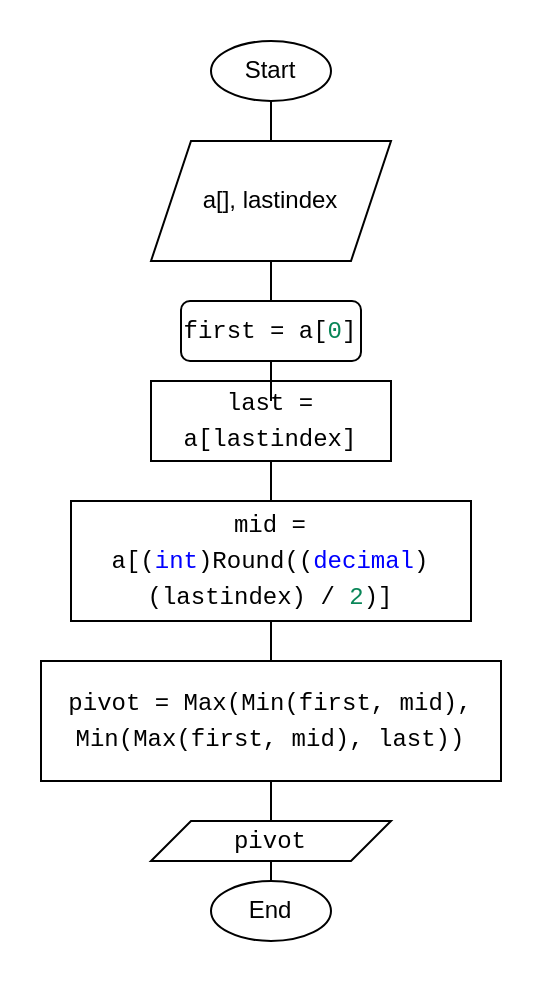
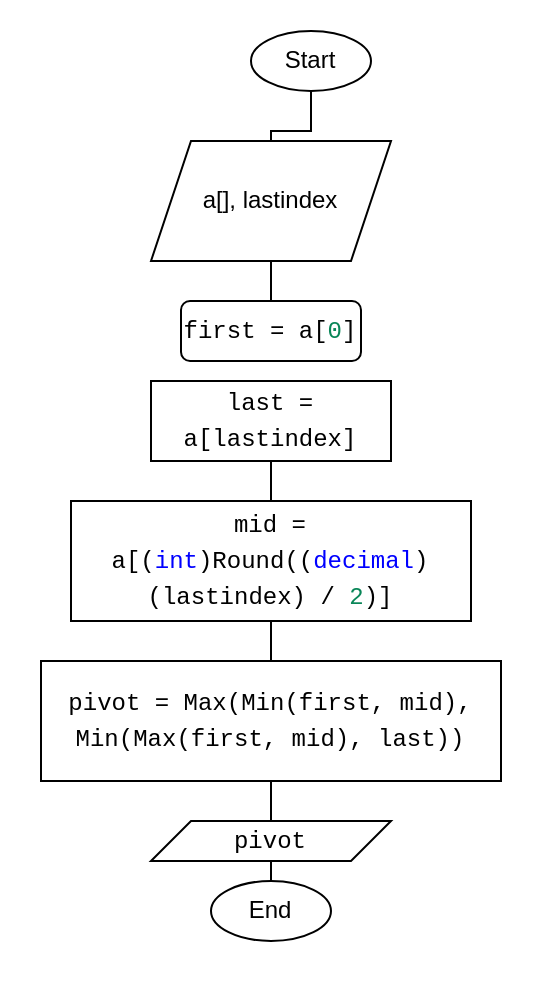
(271, 71) -> (311, 61)
(271, 401) -> none
